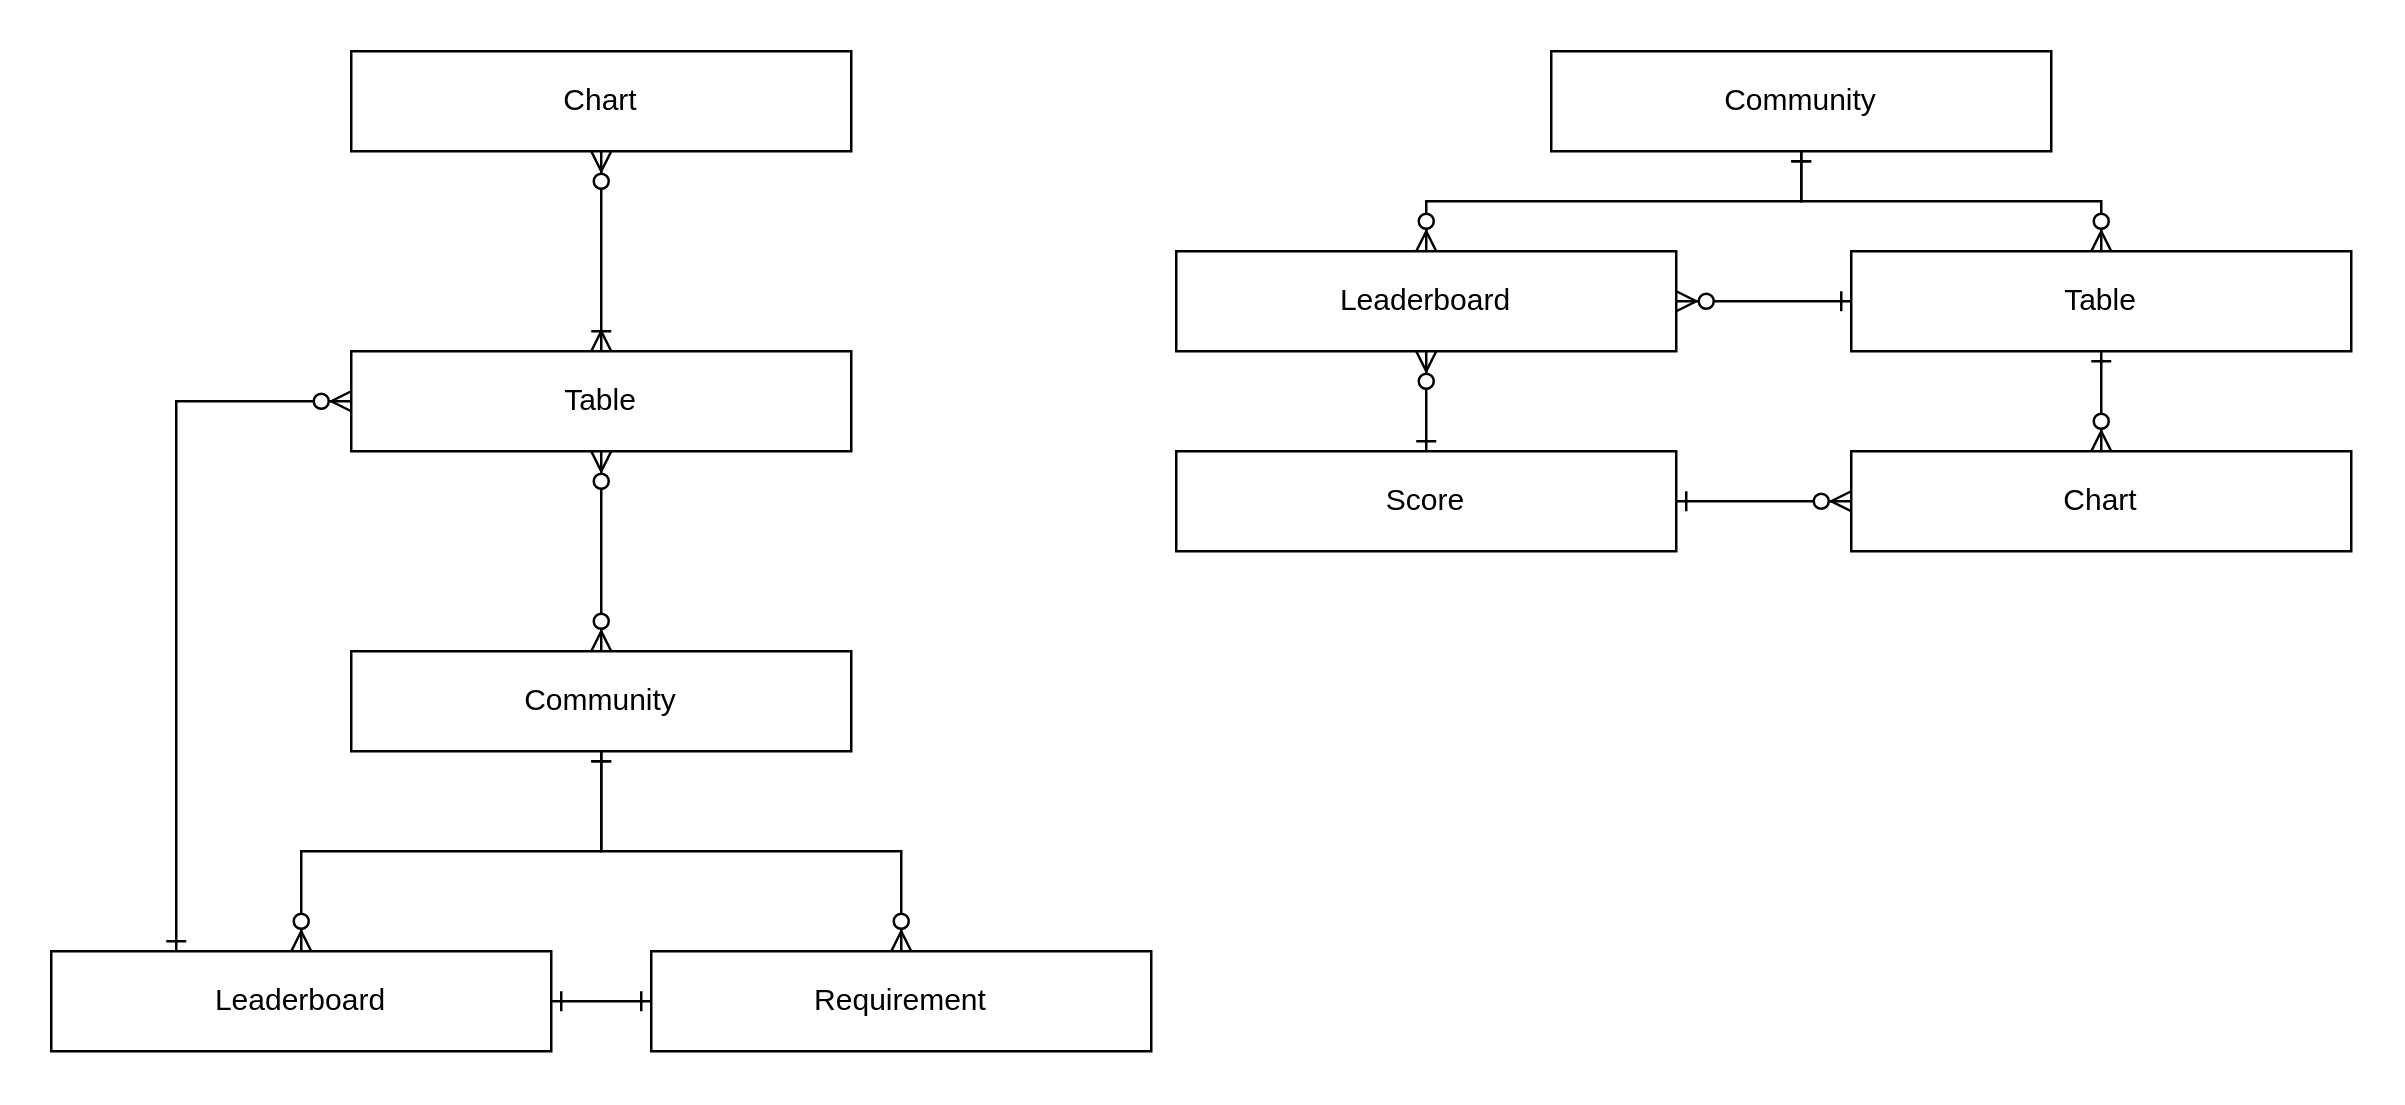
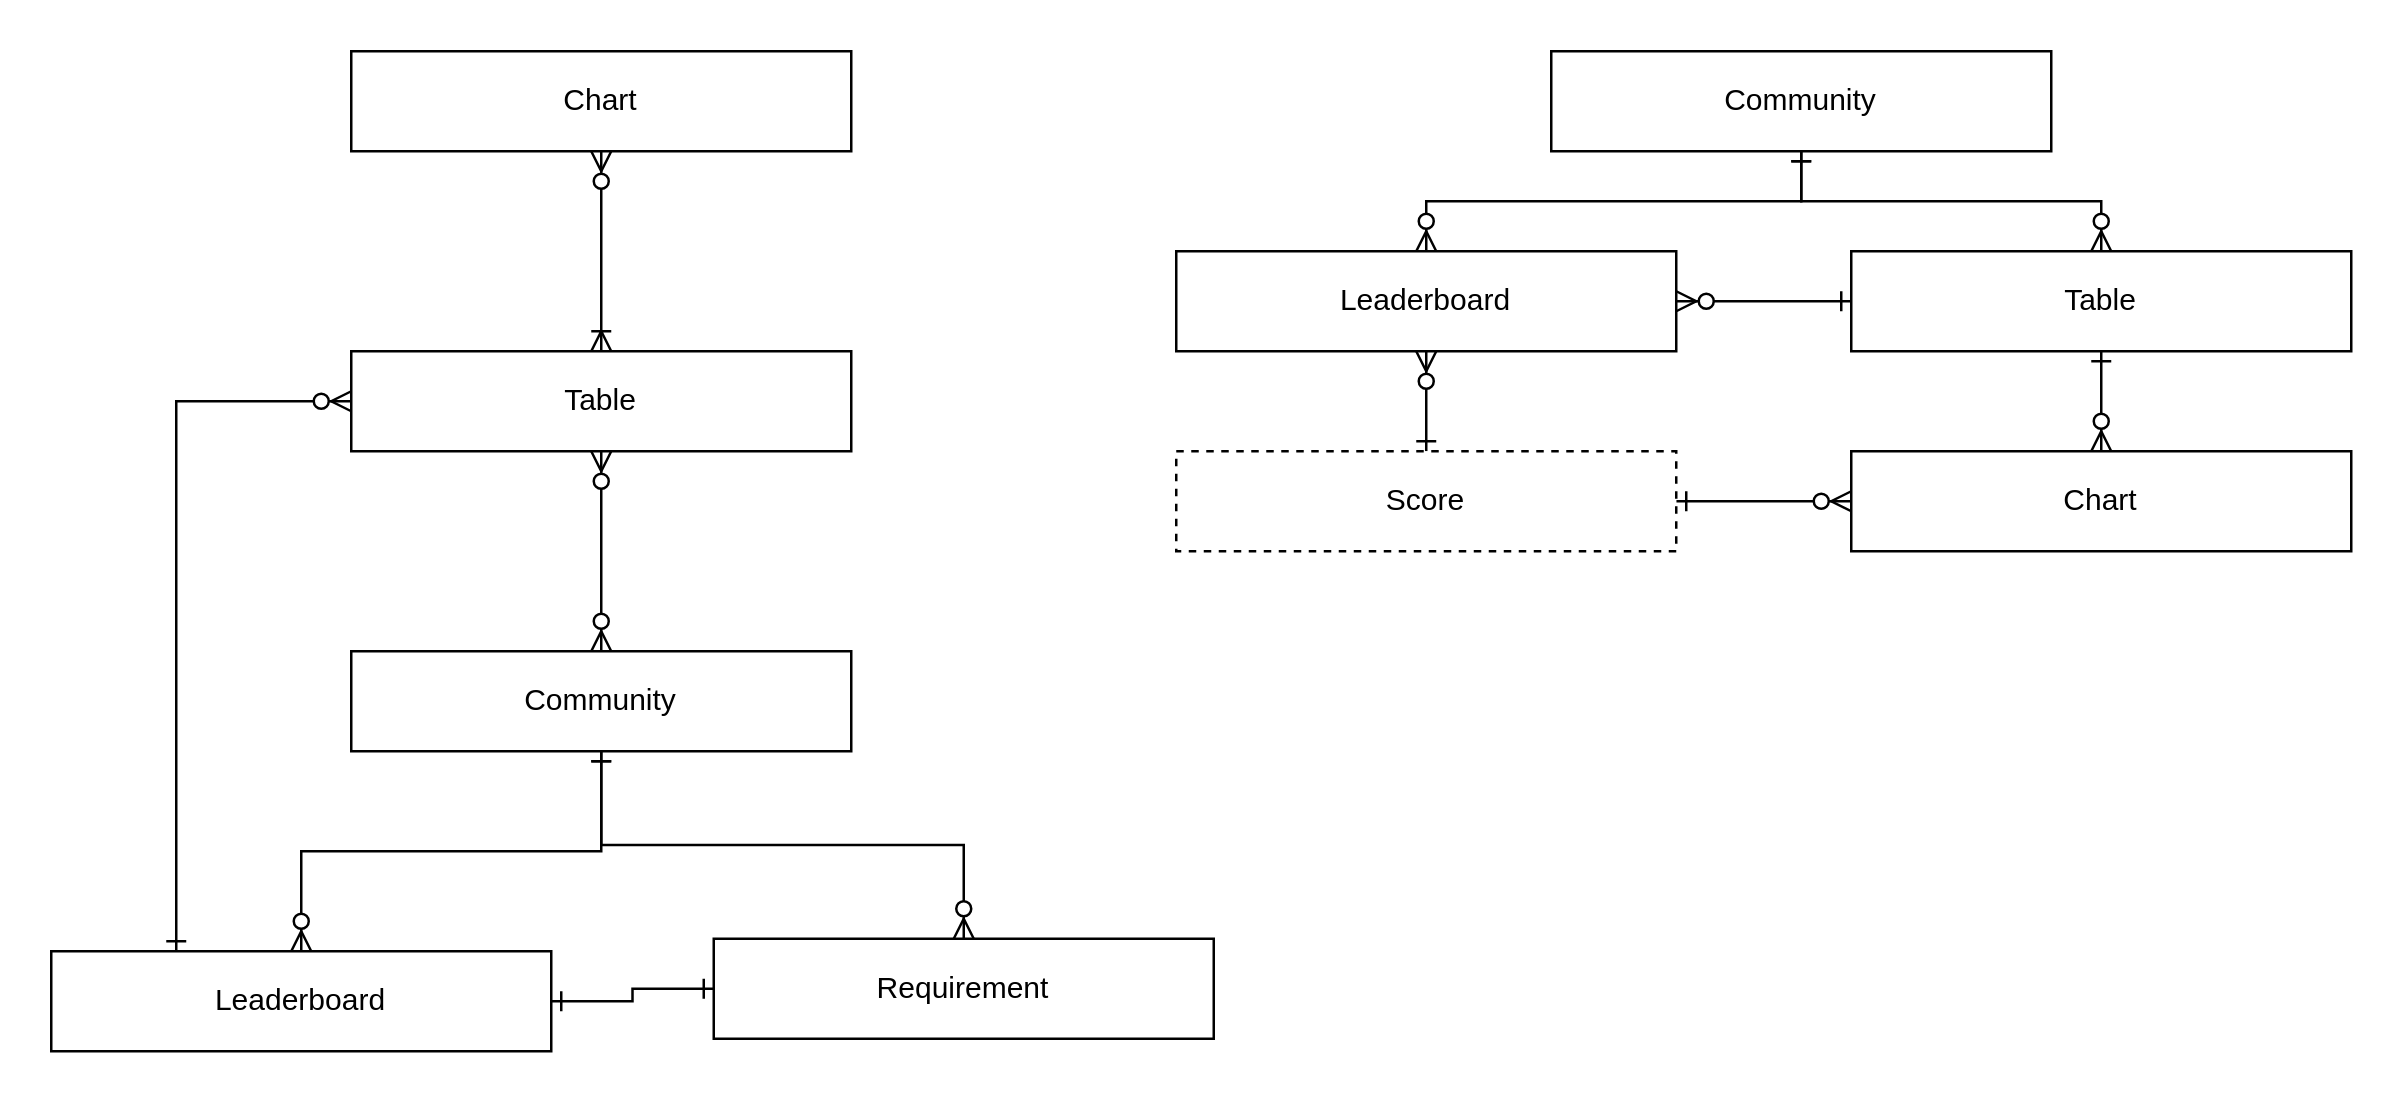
(1426, 501) -> (1426, 501)
(901, 1001) -> (964, 989)
